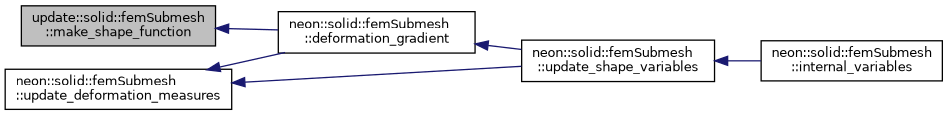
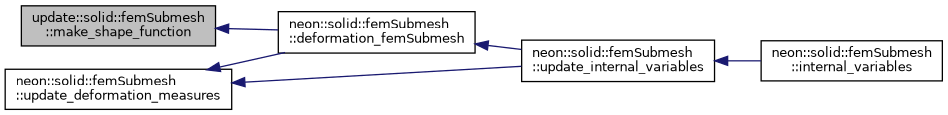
(377, 32) -> (377, 32)
(618, 61) -> (618, 61)
